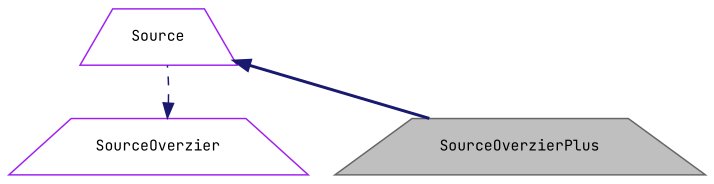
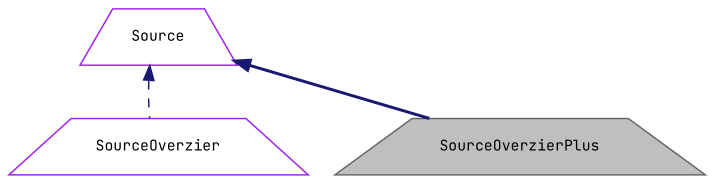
(168, 84) -> (149, 99)
